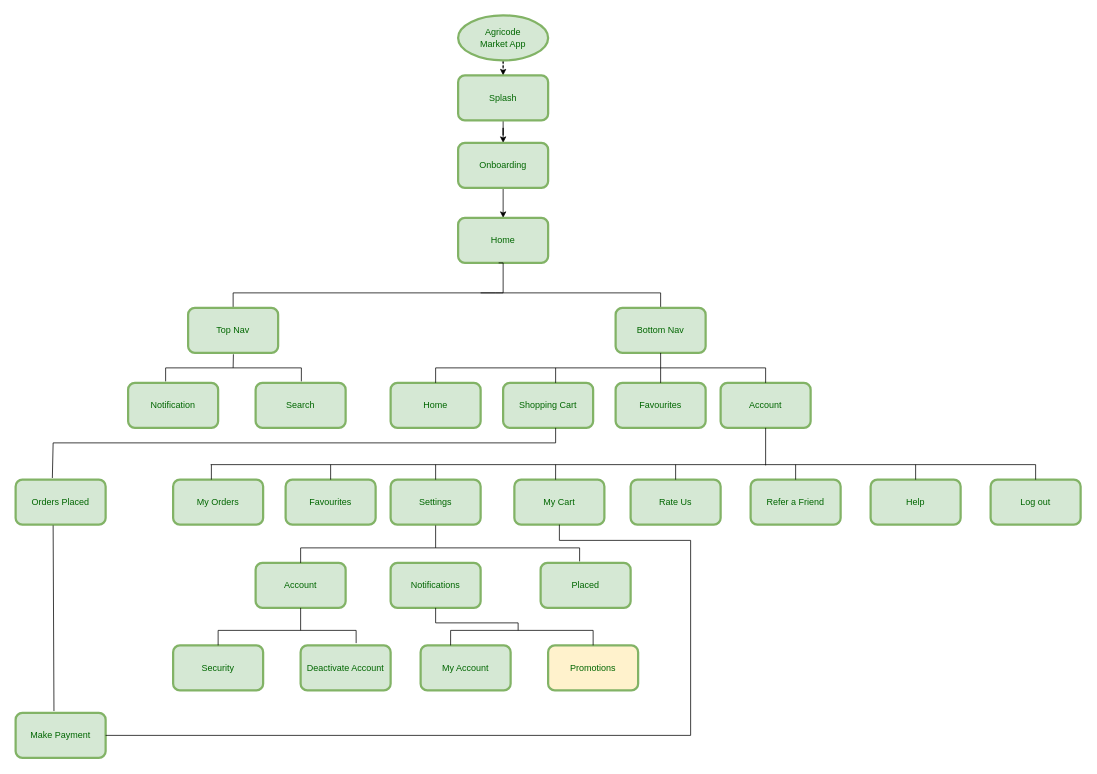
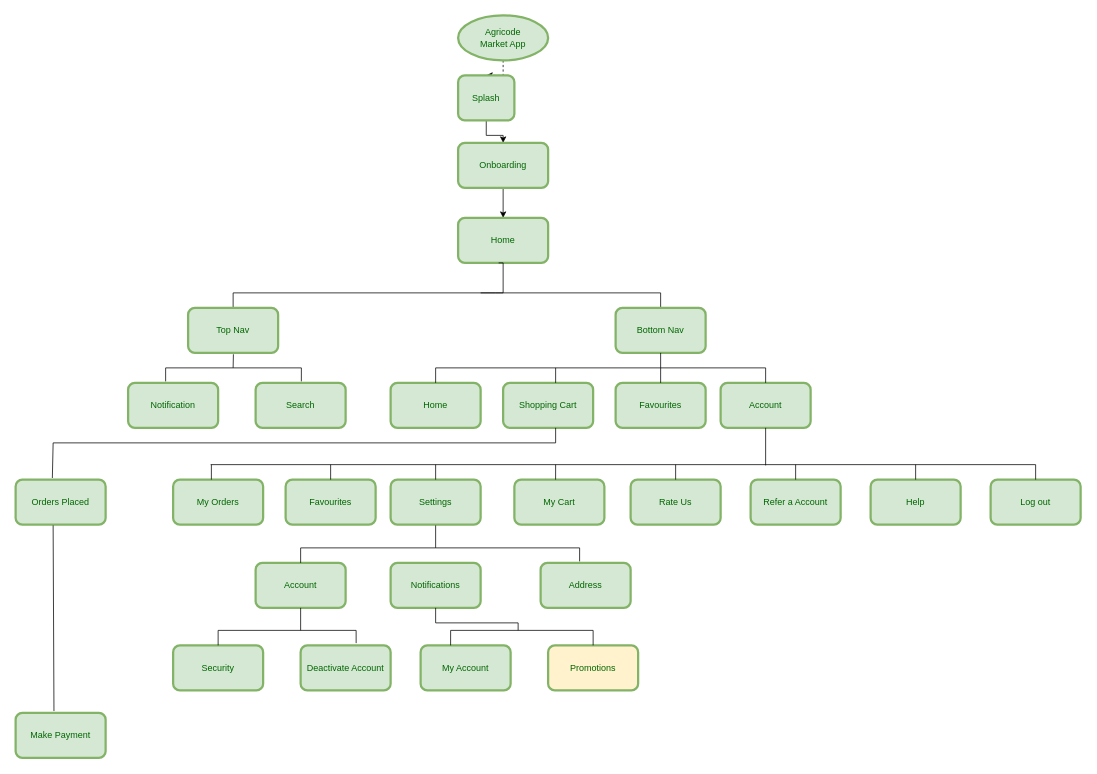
(503, 98) -> (486, 98)
(795, 502) -> (795, 502)
(585, 585) -> (585, 585)
(568, 735) -> none
